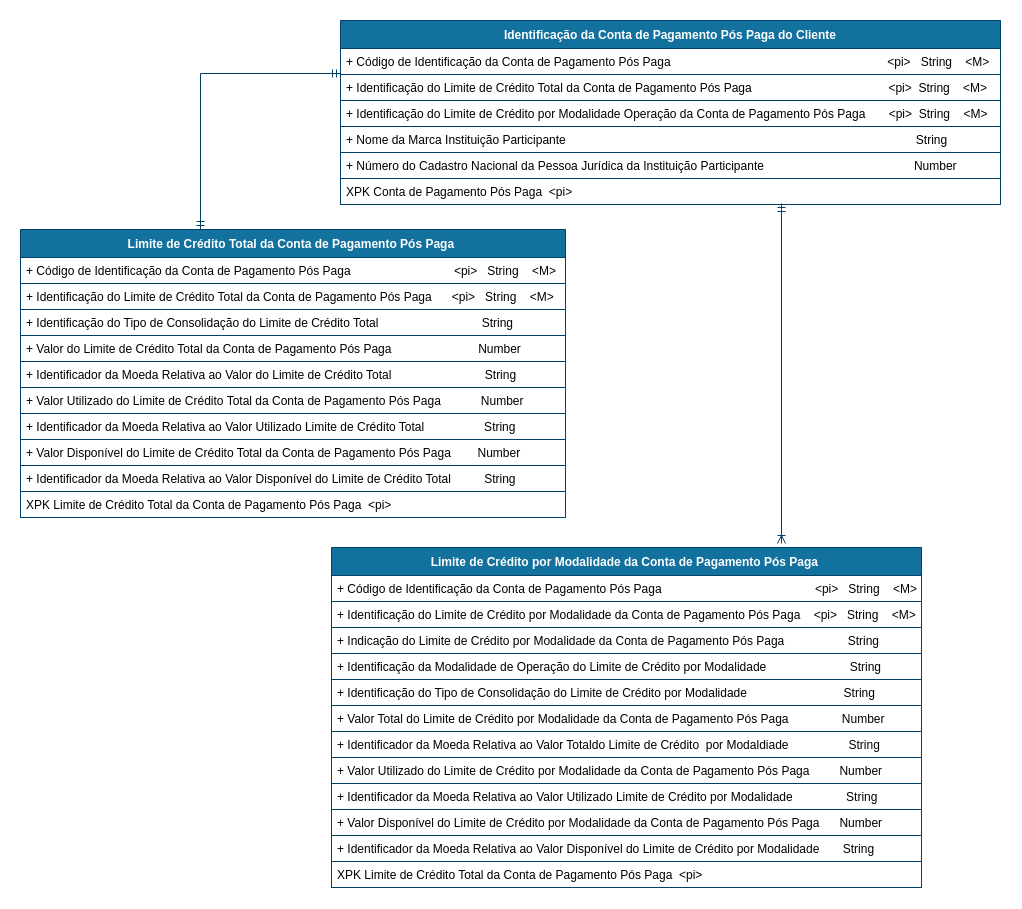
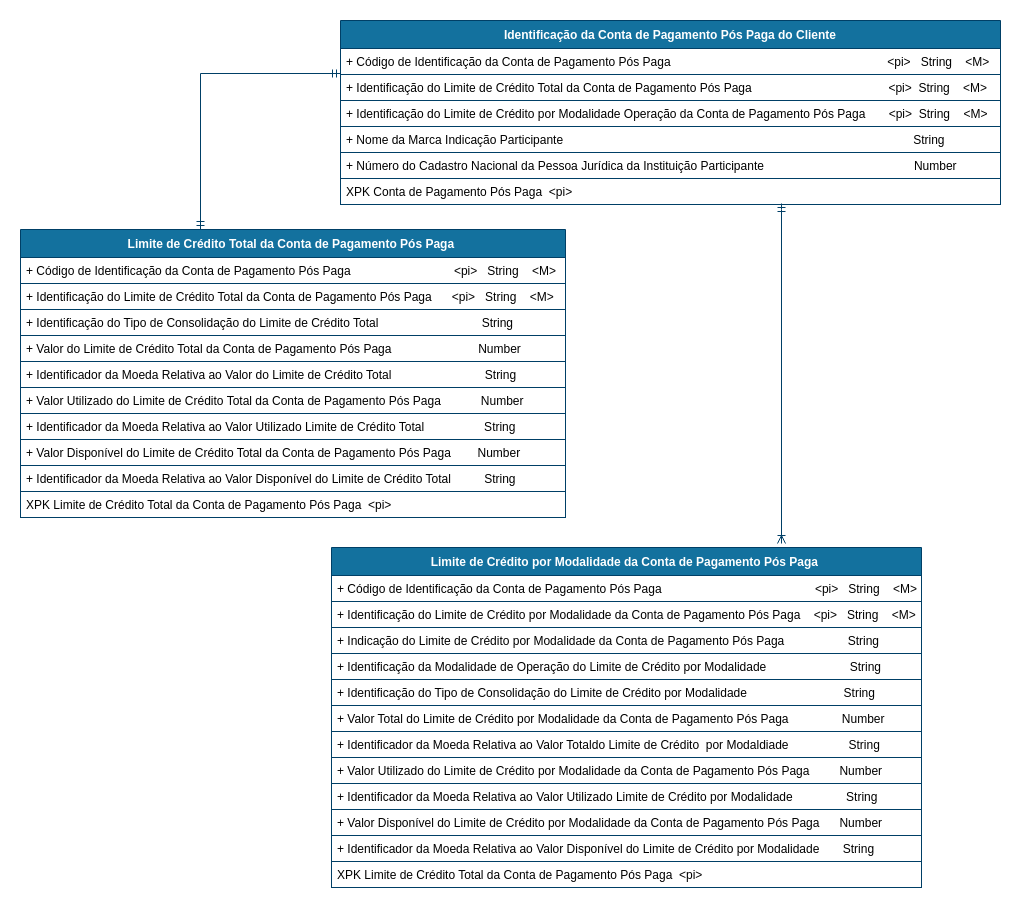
(757, 140) -> (751, 140)
